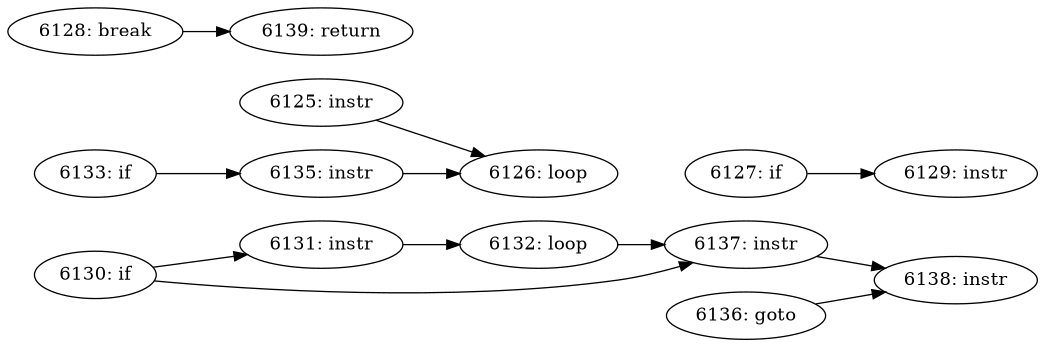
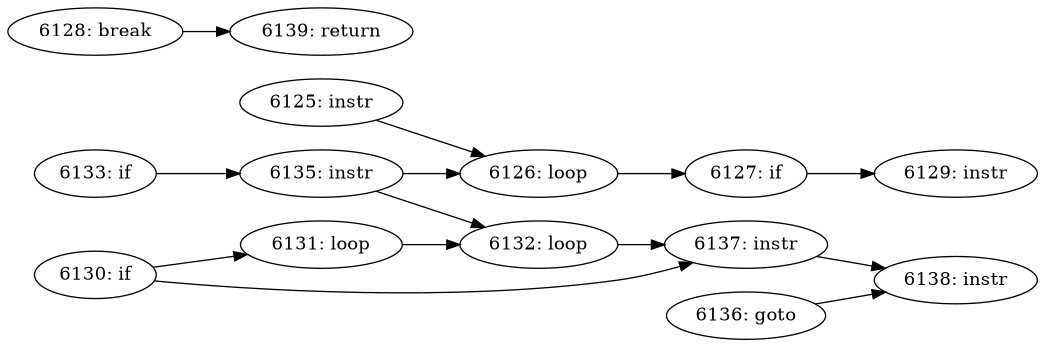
none -> (645, 174)
none -> (424, 207)
(321, 245) -> (321, 245)
